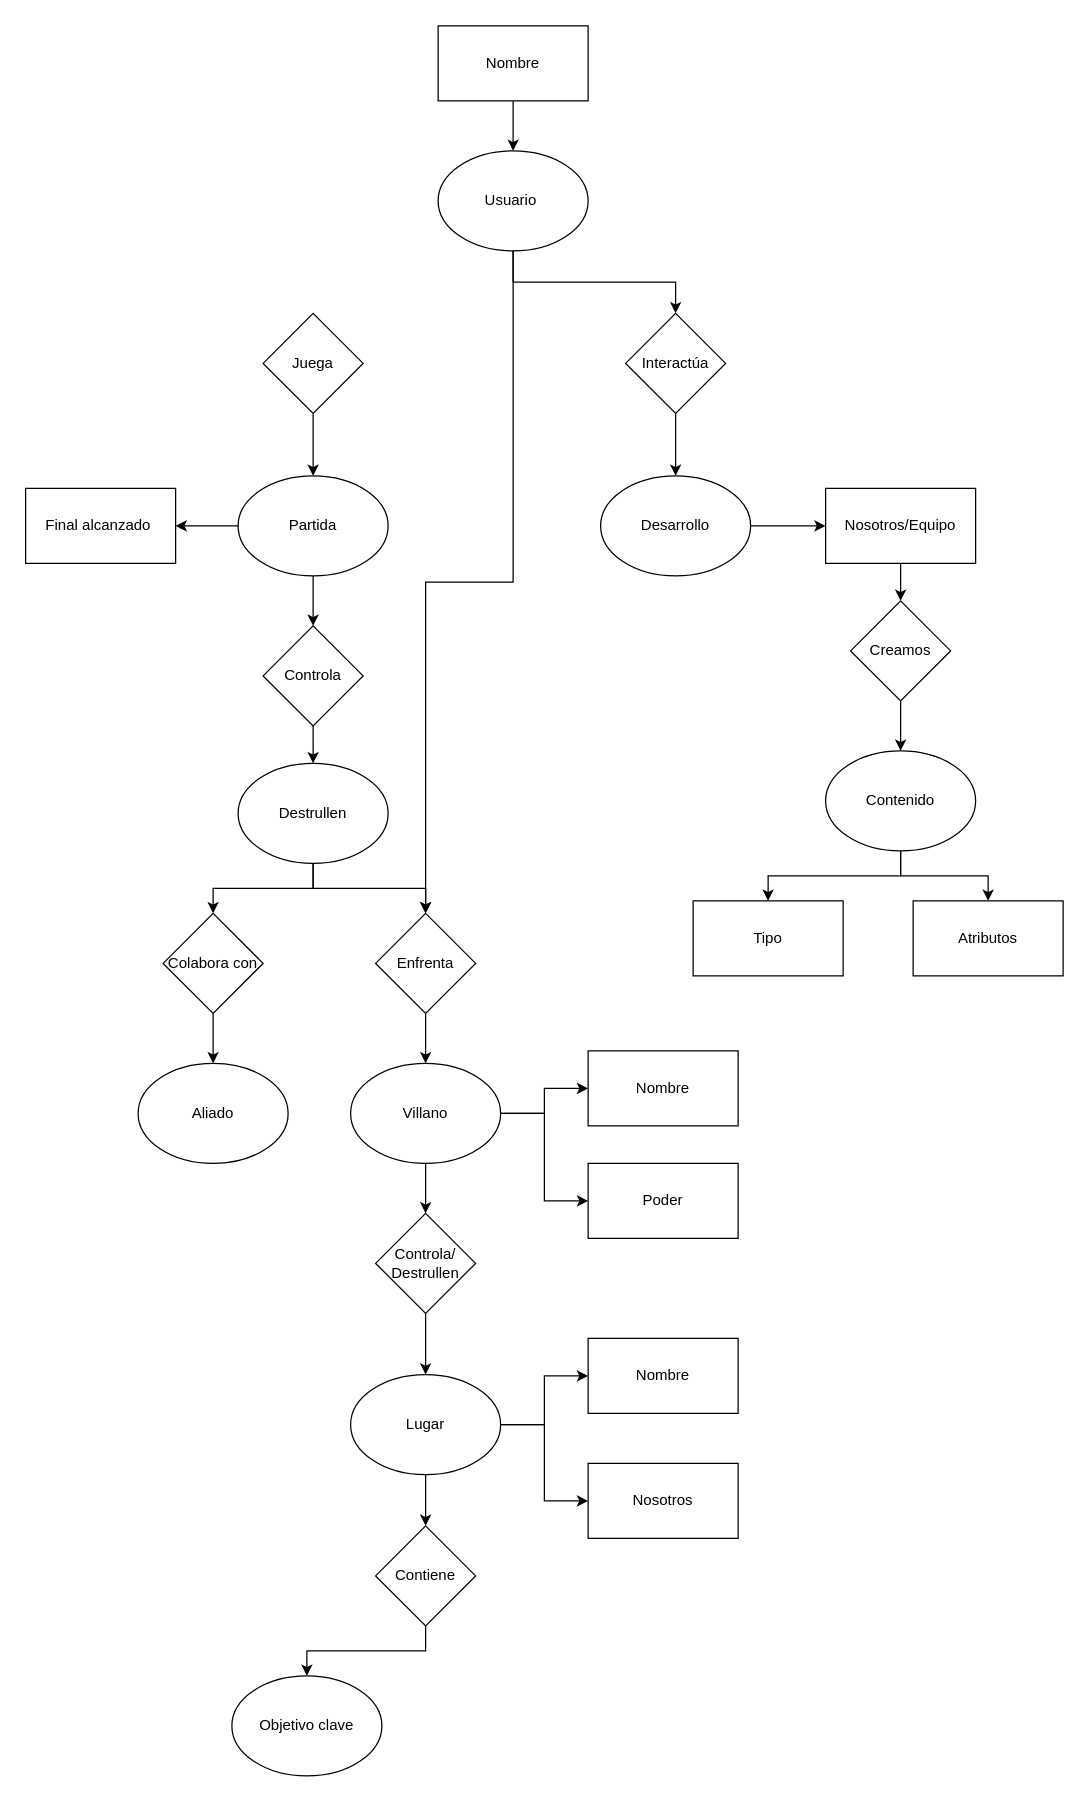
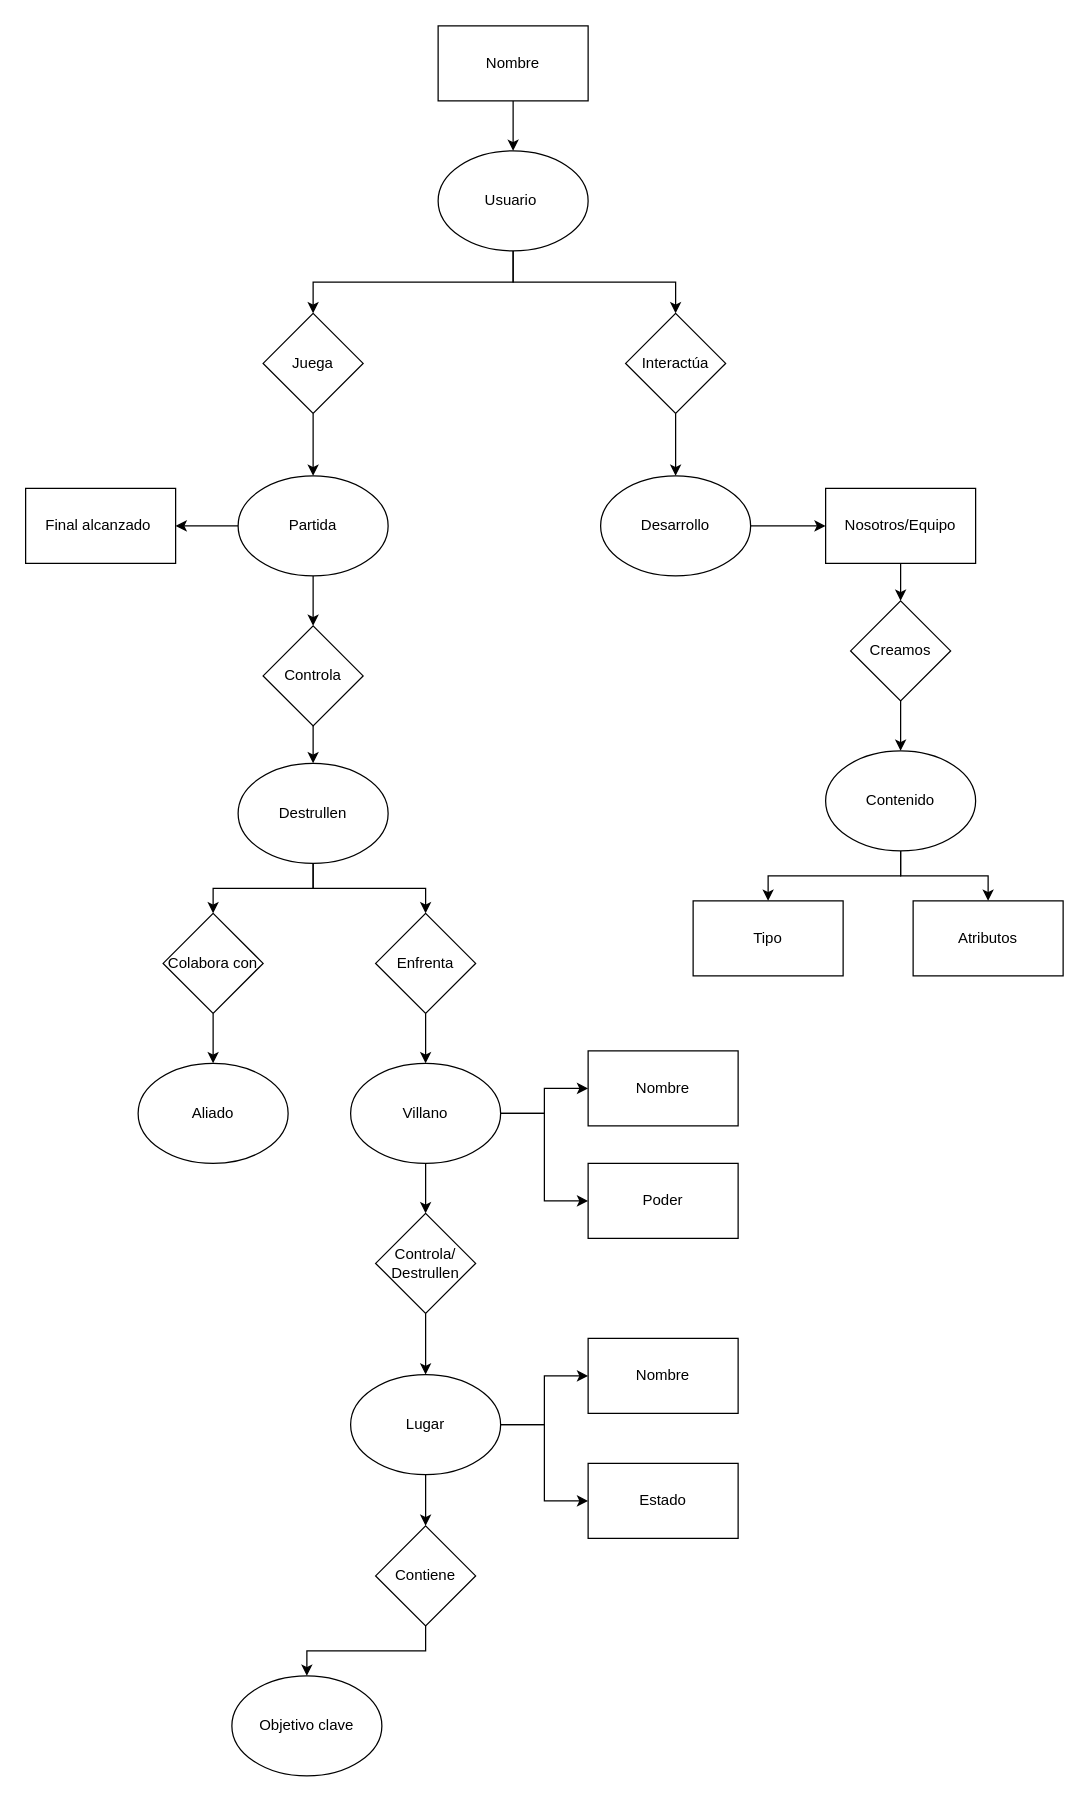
(466, 582) -> (401, 282)
(663, 1501) -> (663, 1501)
